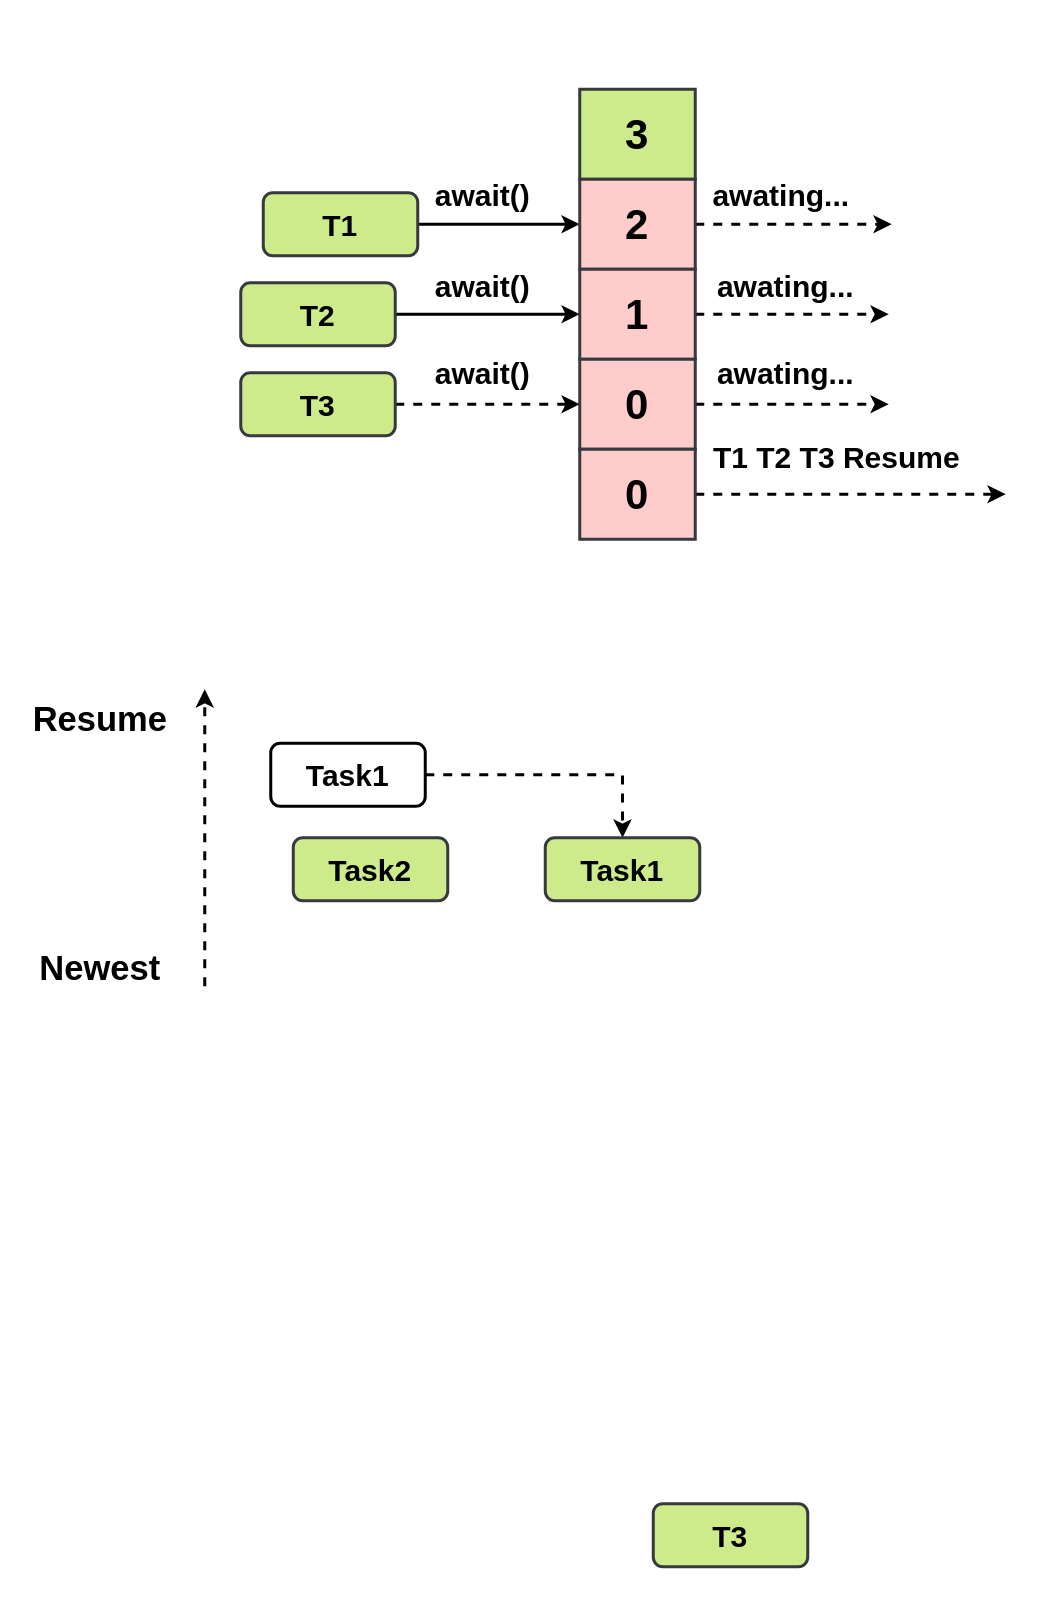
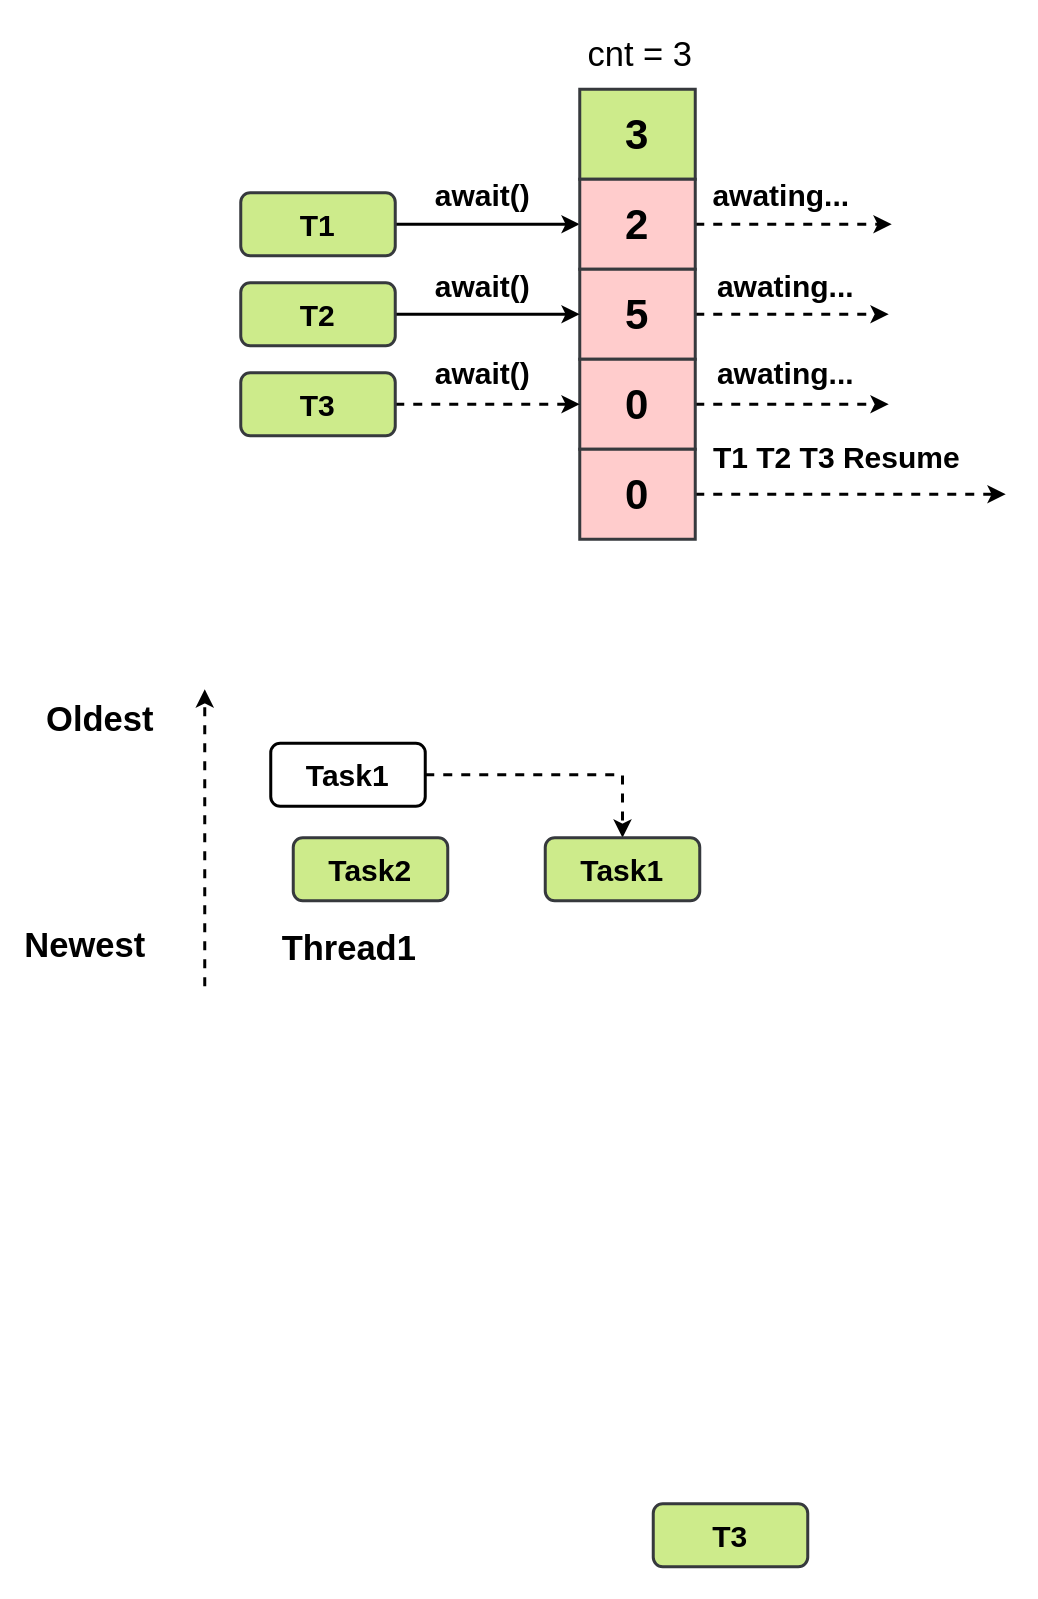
none -> (640, 55)
(341, 224) -> (318, 224)
(638, 314) -> (638, 314)
(101, 719) -> (101, 719)
none -> (349, 949)
(99, 968) -> (84, 946)
